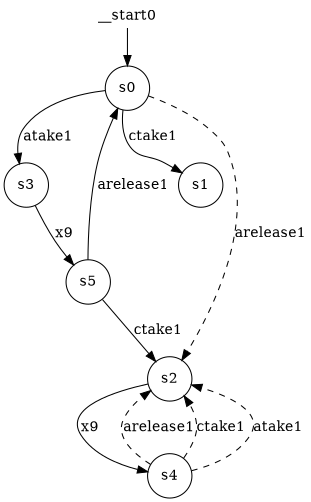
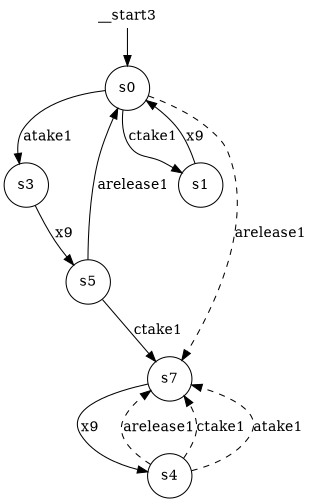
(127, 16) -> (127, 16)
none -> (180, 132)
(170, 379) -> (170, 379)
